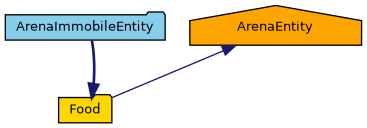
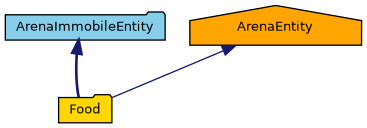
(94, 62) -> (76, 75)
